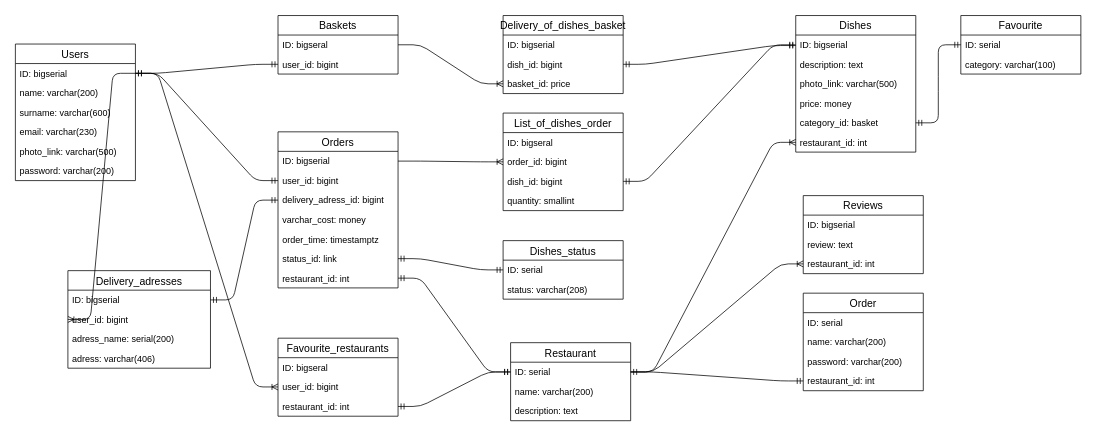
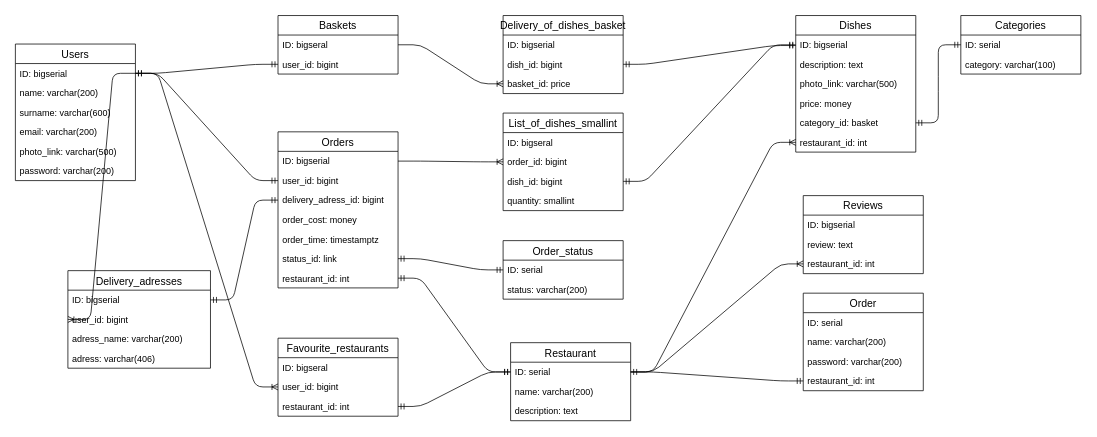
(1020, 26) -> (1020, 26)
(563, 123) -> (563, 123)
(63, 132) -> (63, 132)
(328, 220) -> (323, 220)
(563, 251) -> (563, 251)
(555, 290) -> (555, 290)
(128, 339) -> (133, 339)
